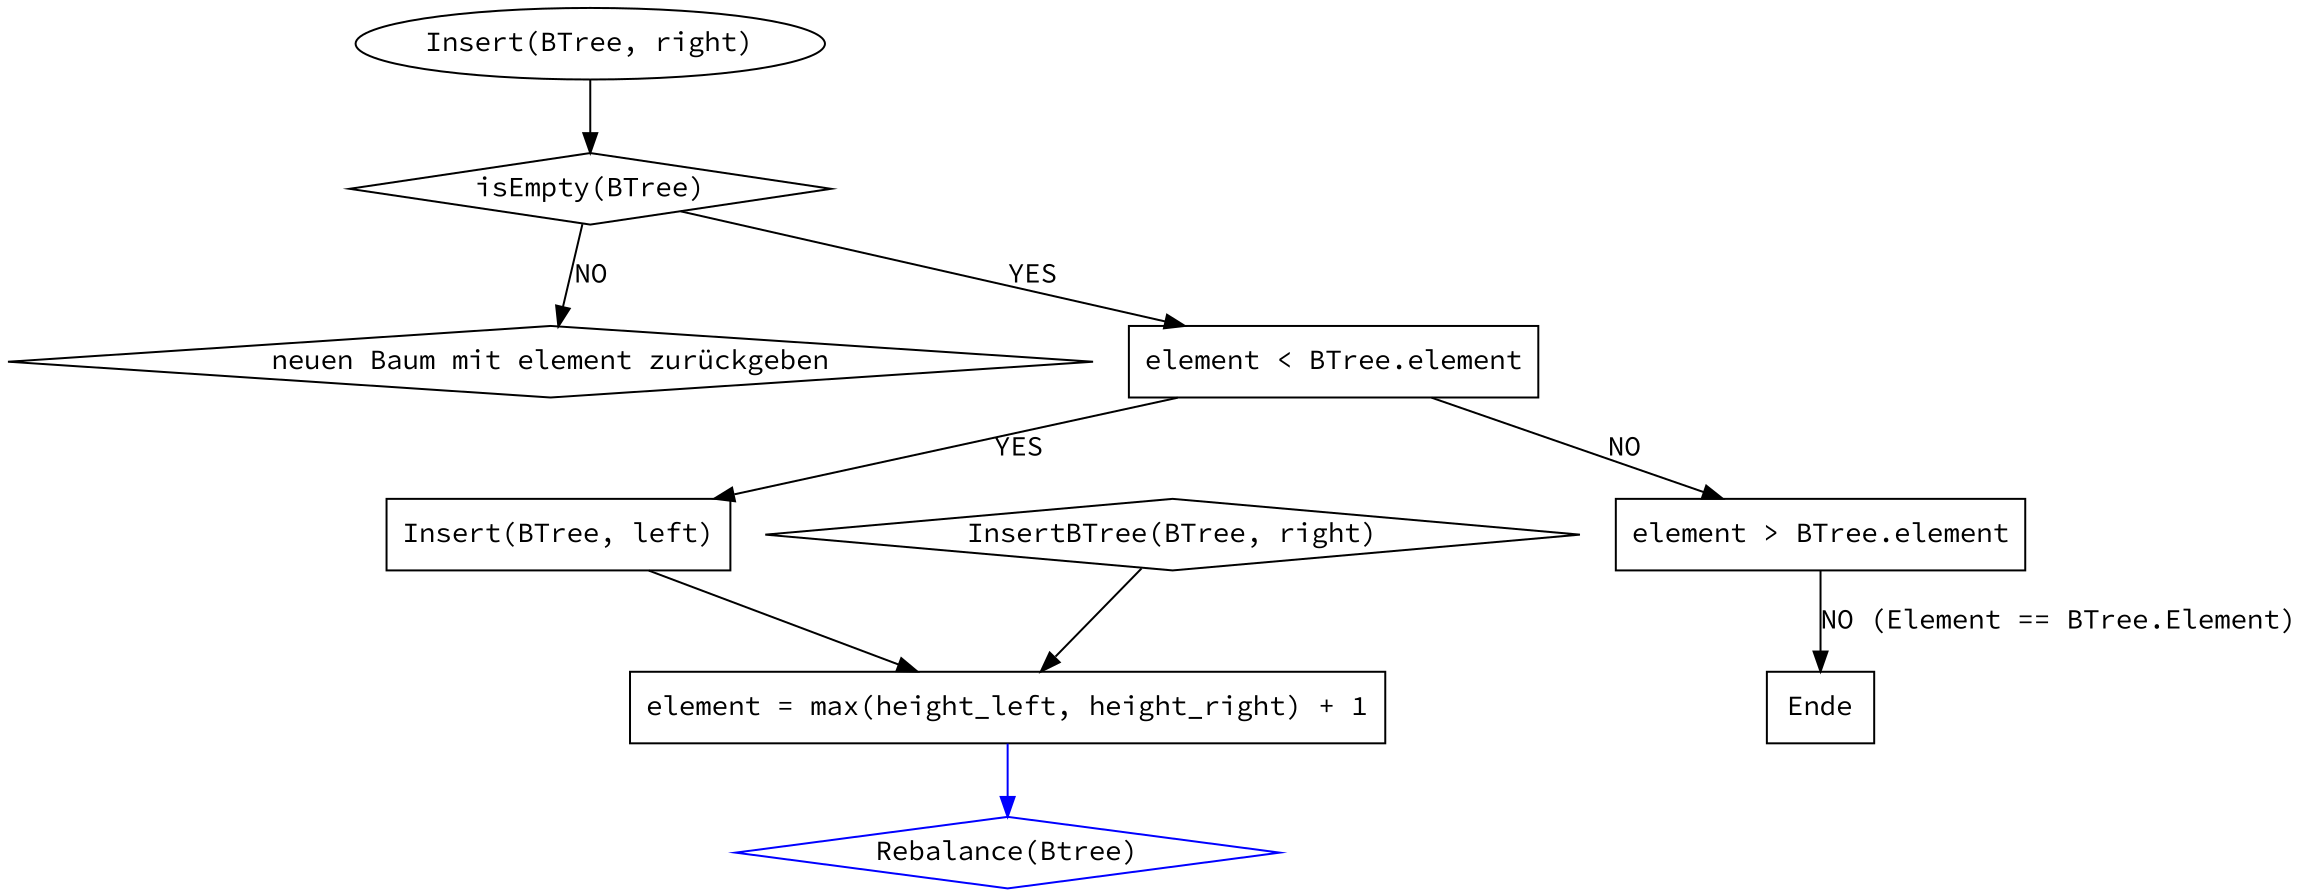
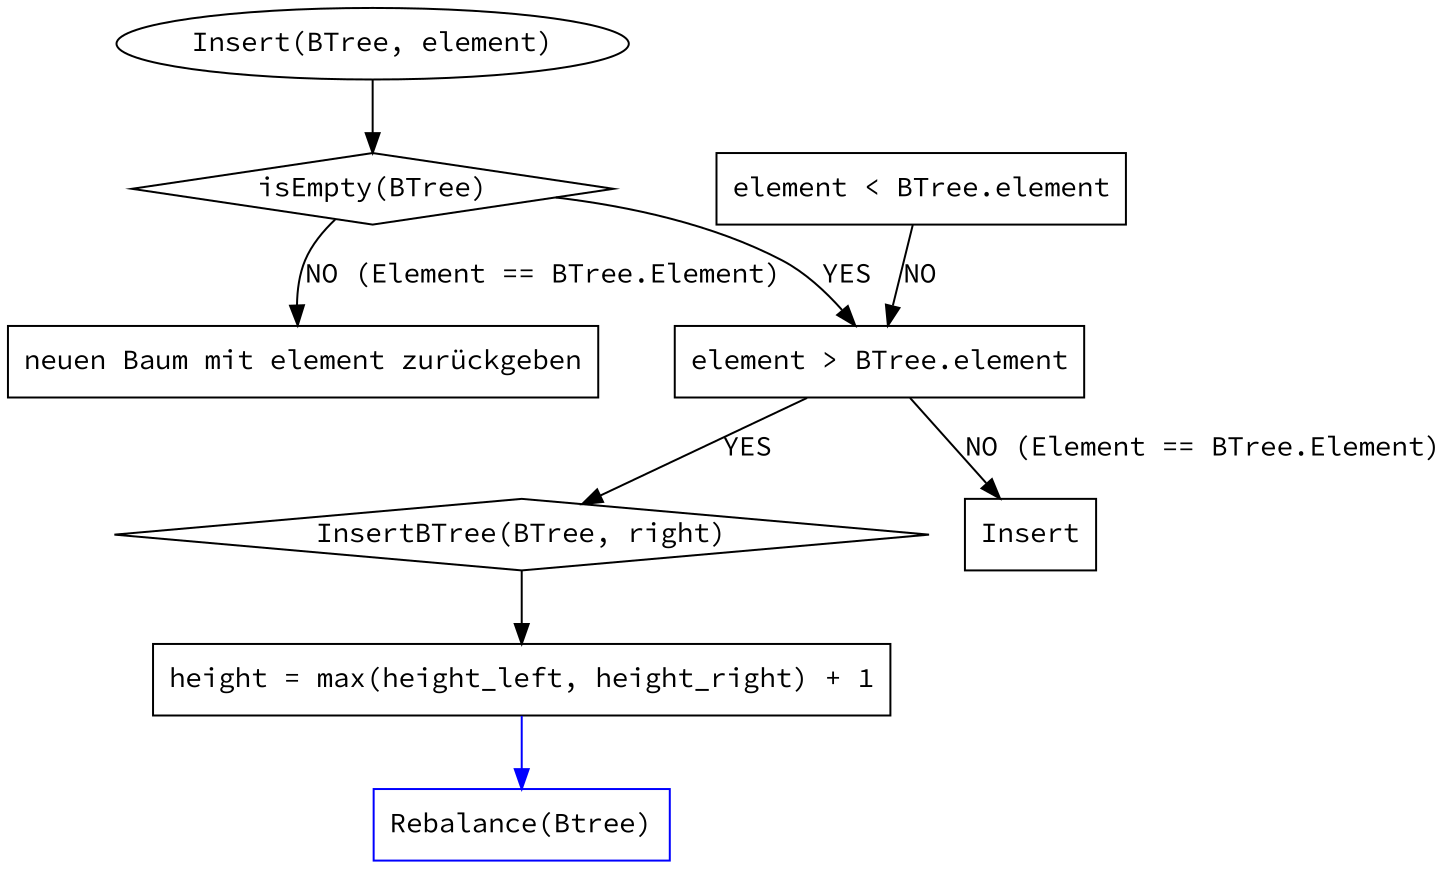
(590, 44) -> (373, 44)
(923, 266) -> (709, 230)
(591, 275) -> (544, 275)
(551, 362) -> (303, 362)
none -> (704, 447)
(558, 535) -> none
(1008, 708) -> (522, 680)
(1821, 708) -> (1031, 535)
(1008, 853) -> (522, 825)
